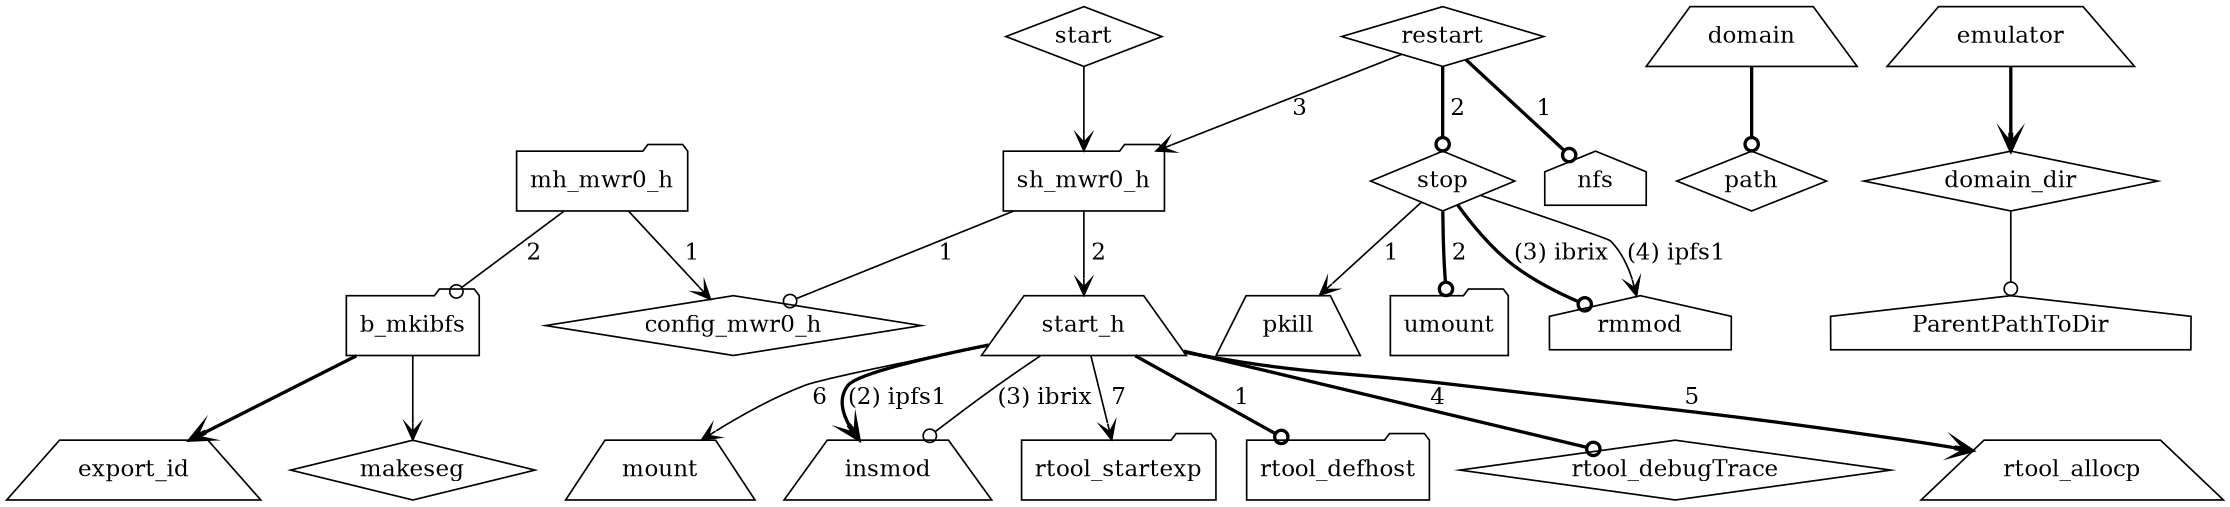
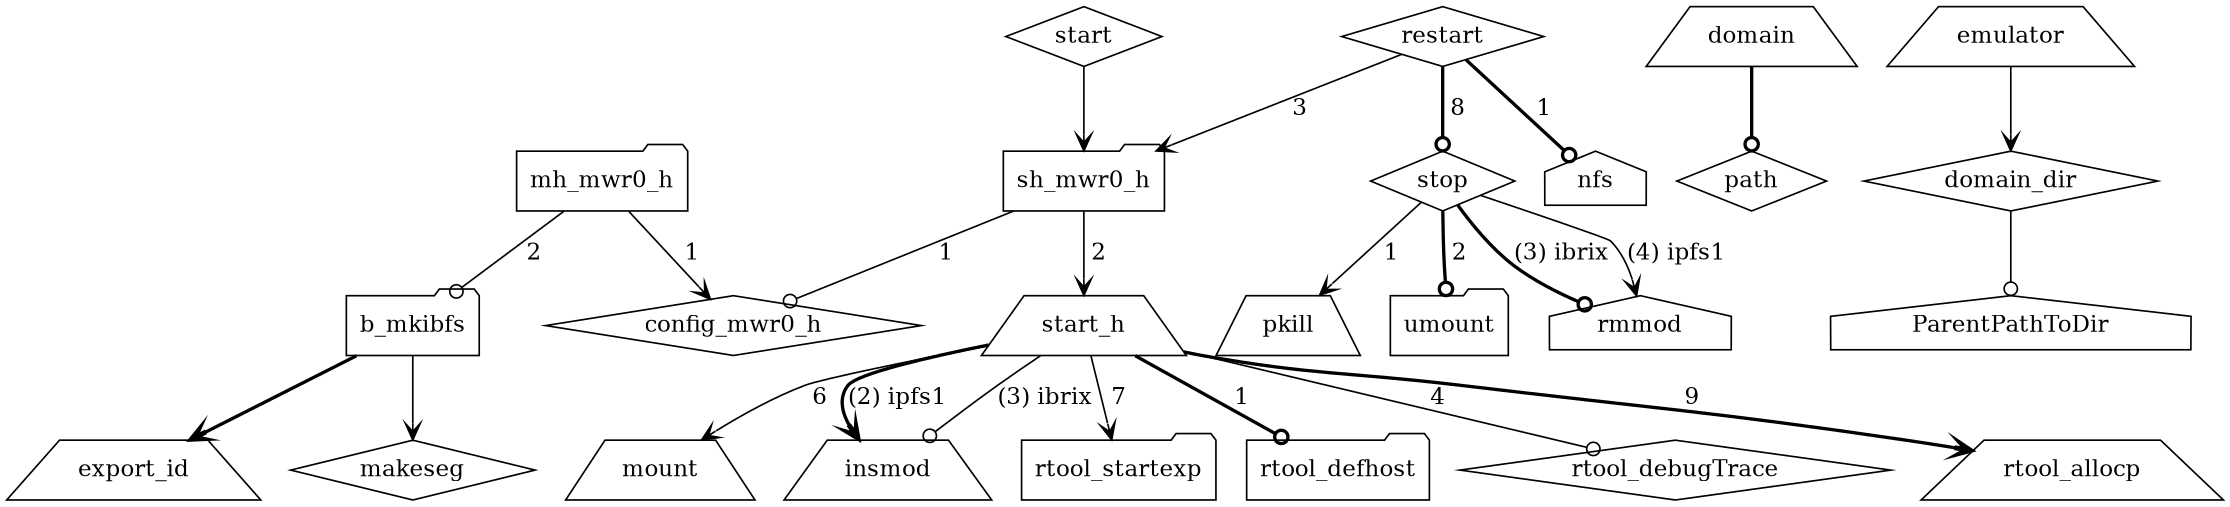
(2011, 100) -> (2011, 100)
(1458, 109) -> (1458, 109)
(1693, 398) -> (1693, 398)
(1385, 399) -> (1385, 399)
